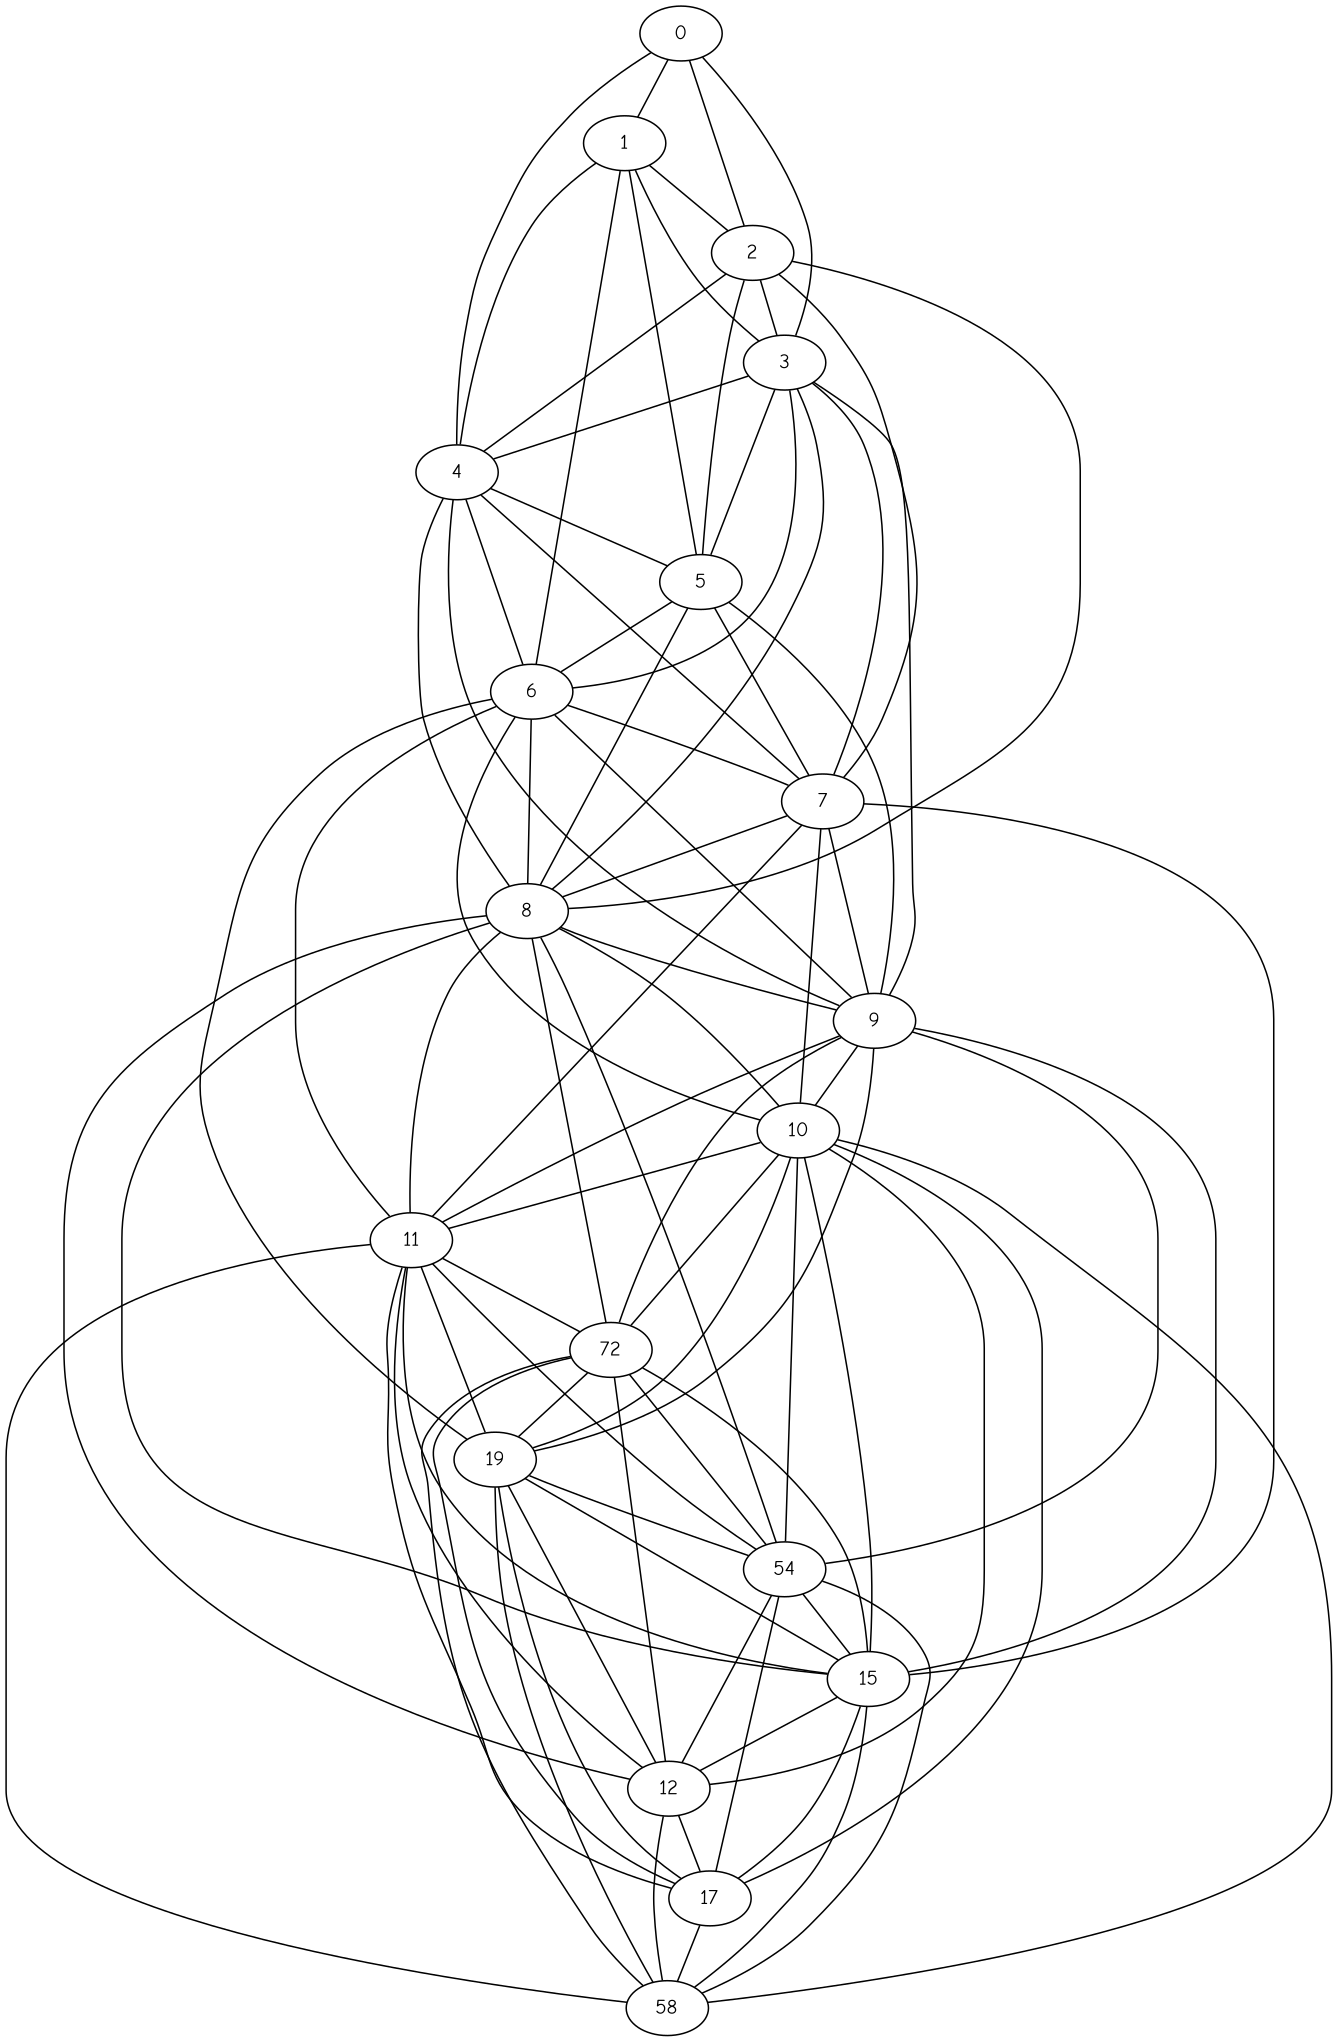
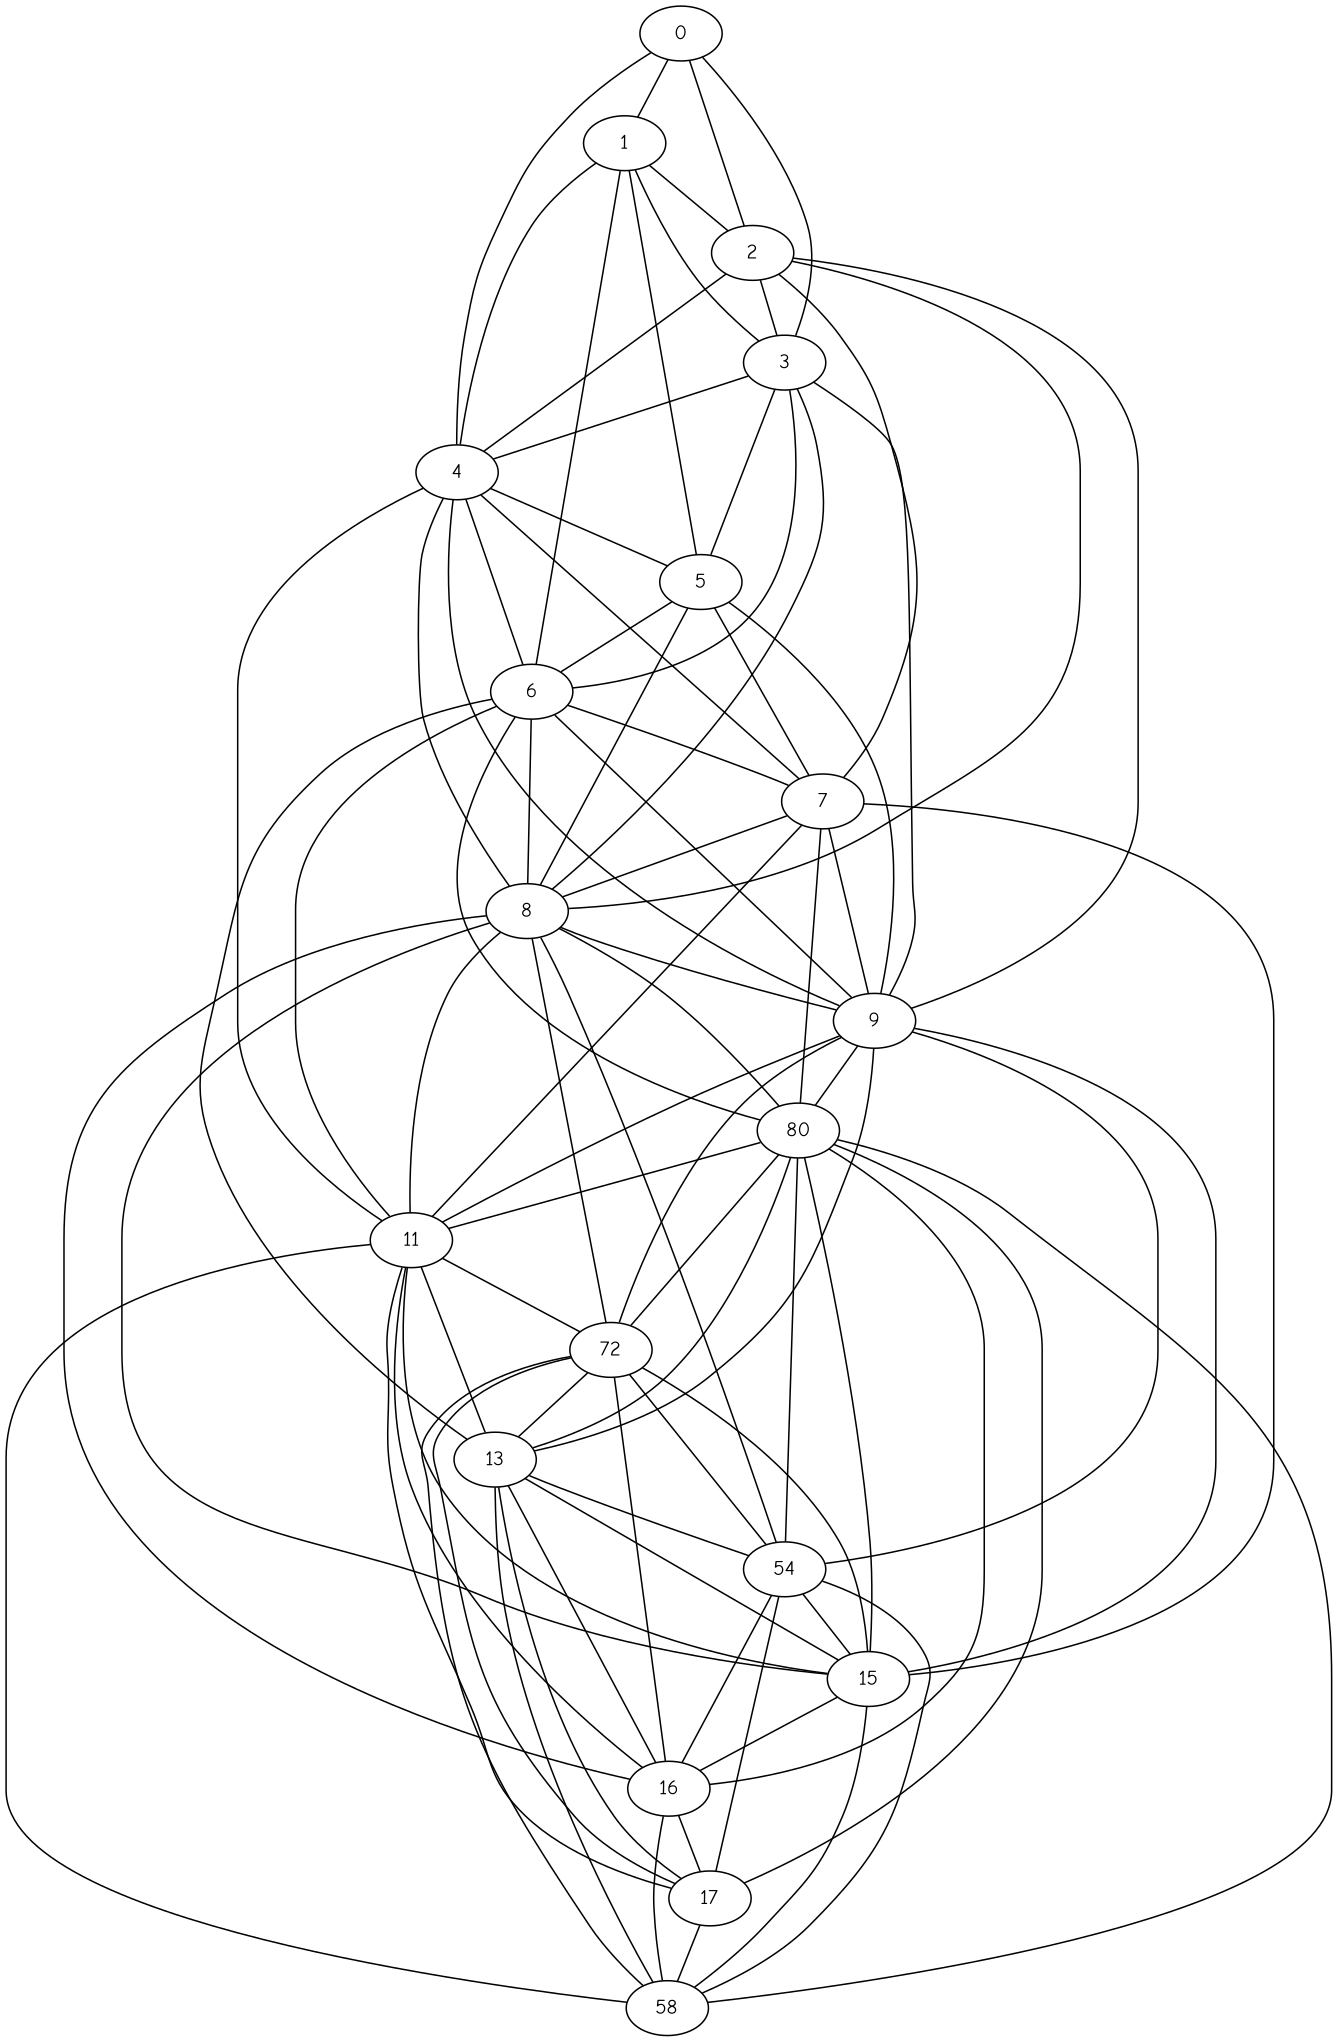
(717, 416) -> (1138, 580)
(882, 571) -> none
(798, 1131) -> (798, 1131)
(587, 1415) -> (238, 839)
(495, 1460) -> (495, 1460)
(669, 1789) -> (669, 1789)
(815, 1804) -> none
